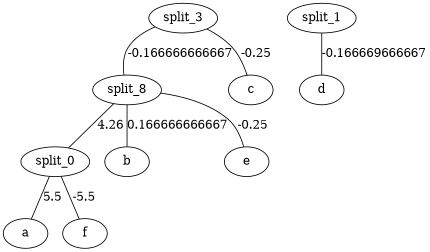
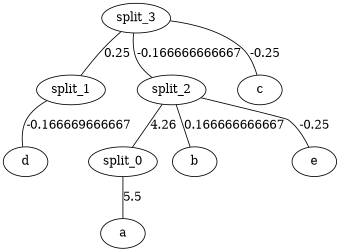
none -> (100, 53)
(127, 90) -> (172, 90)
(85, 233) -> none
